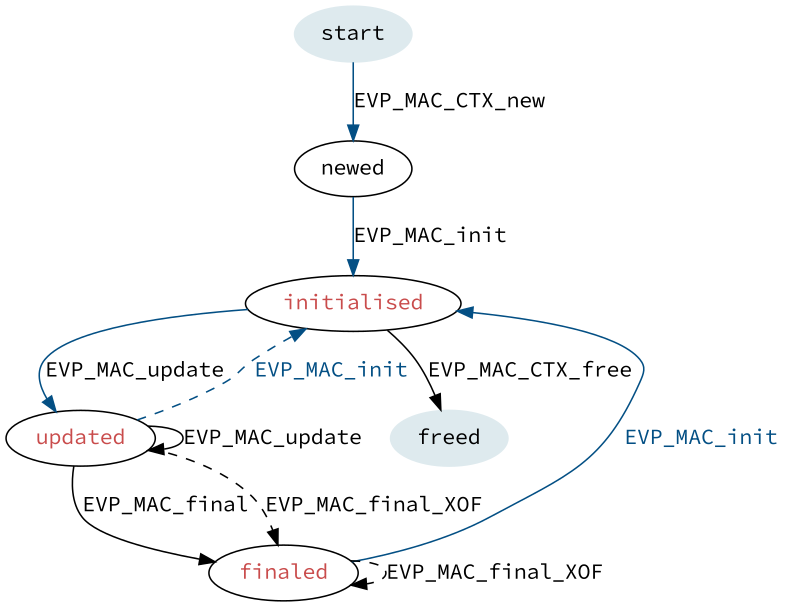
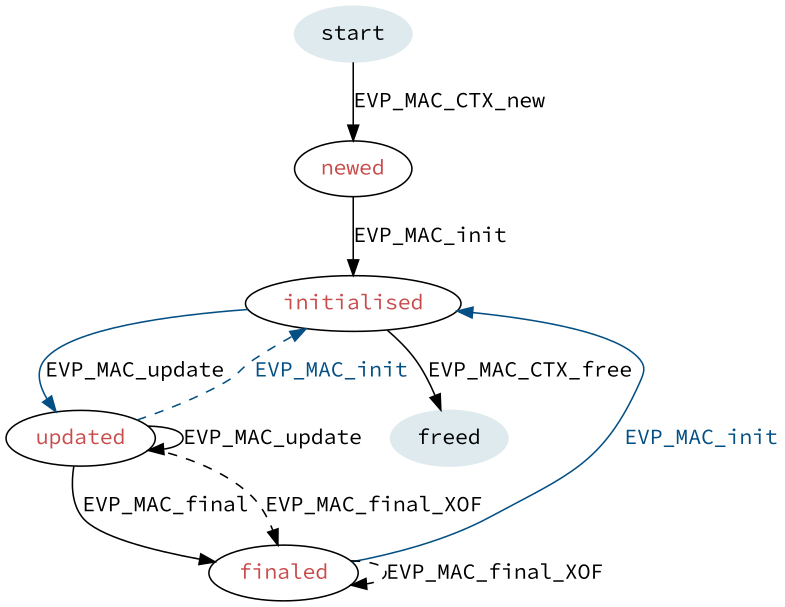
(353, 94) -> (353, 94)
(353, 169) -> (353, 169)
(353, 228) -> (353, 228)
